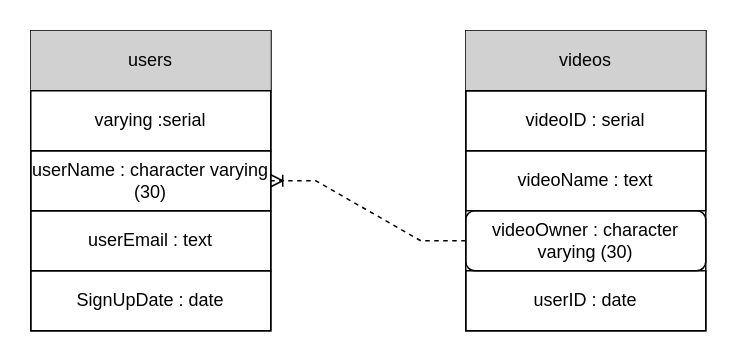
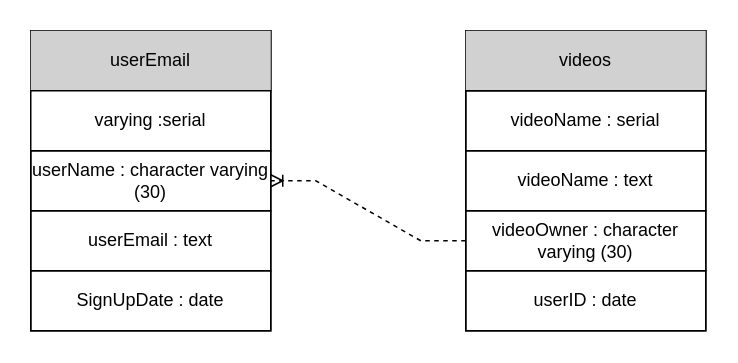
(151, 61) -> (151, 61)
(586, 121) -> (586, 121)
(586, 241) -> (586, 241)
